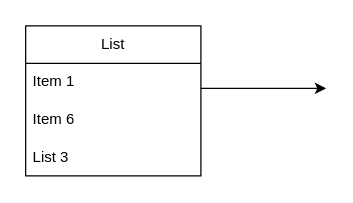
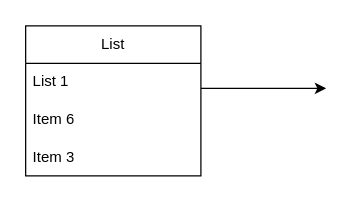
(56, 82) -> (54, 82)
(54, 157) -> (56, 157)
